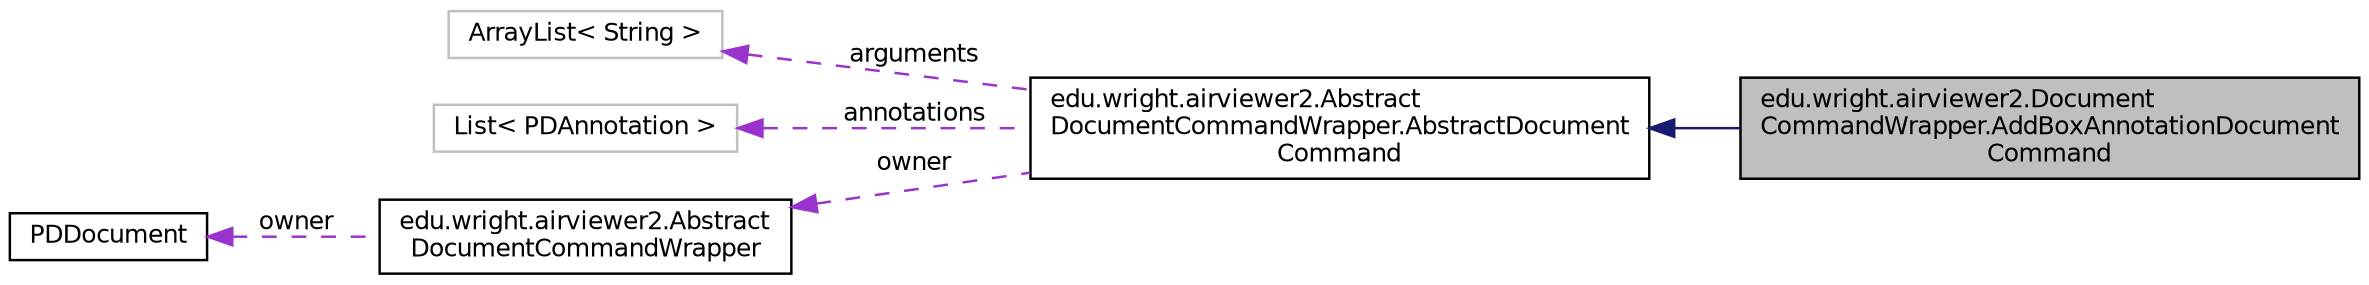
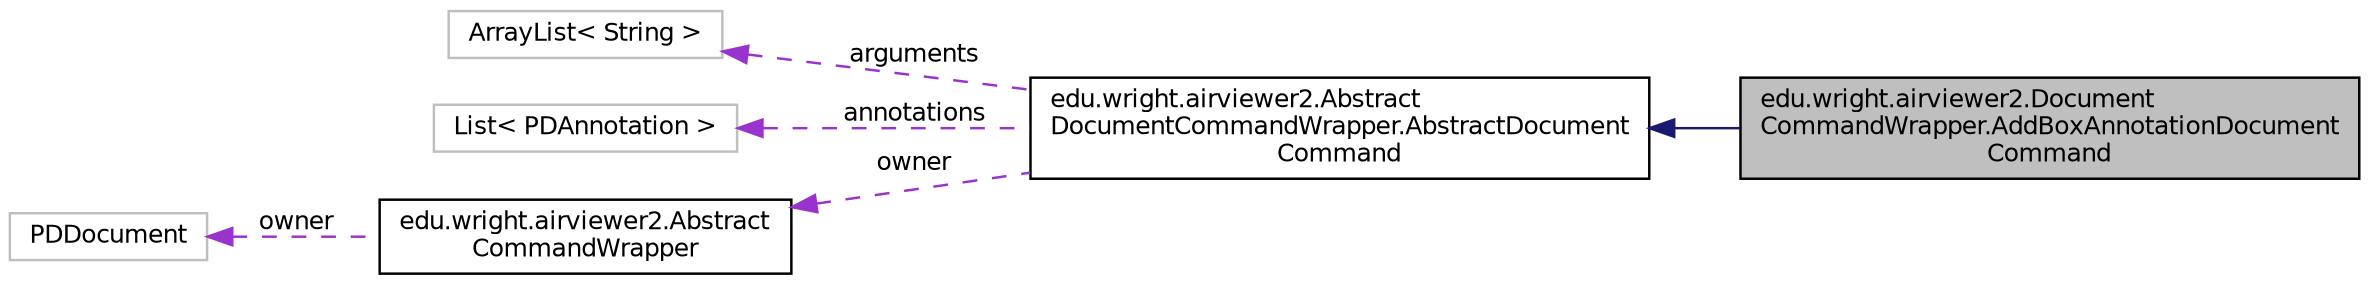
(108, 237) -> (108, 237)
(586, 237) -> (586, 237)
